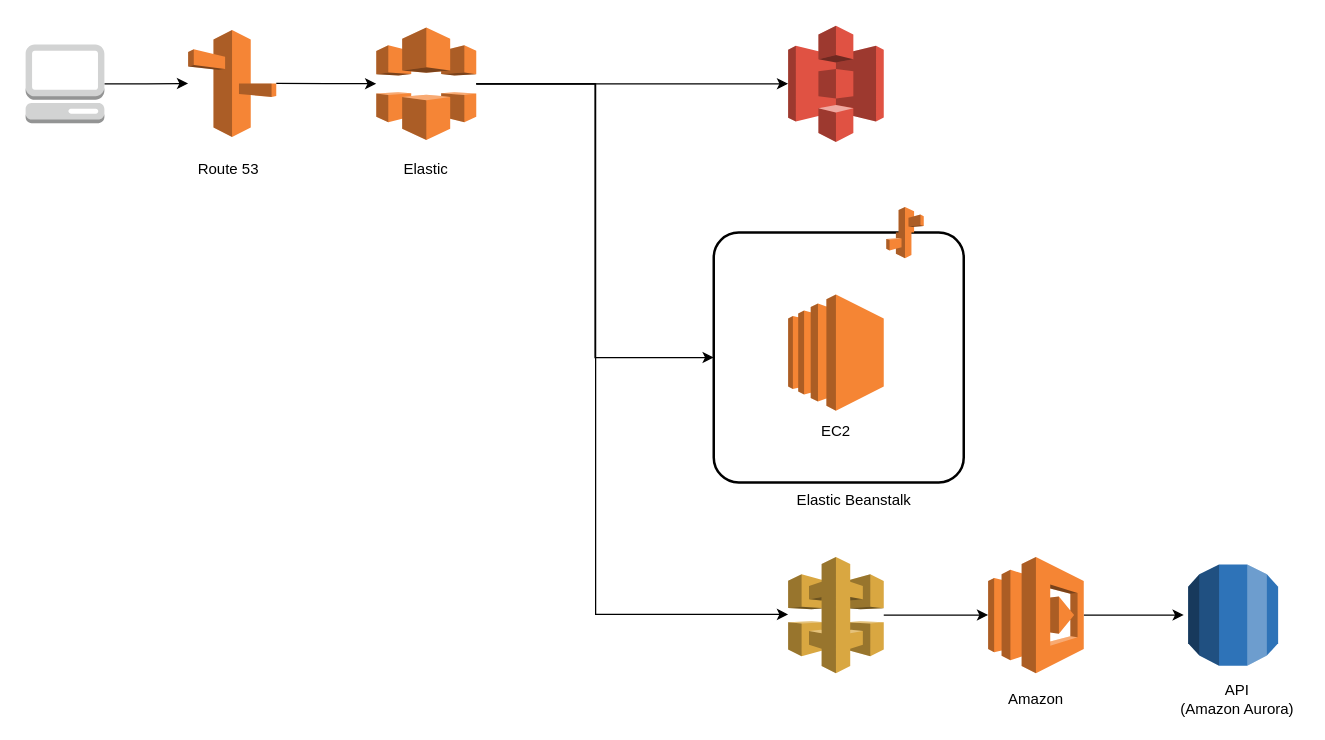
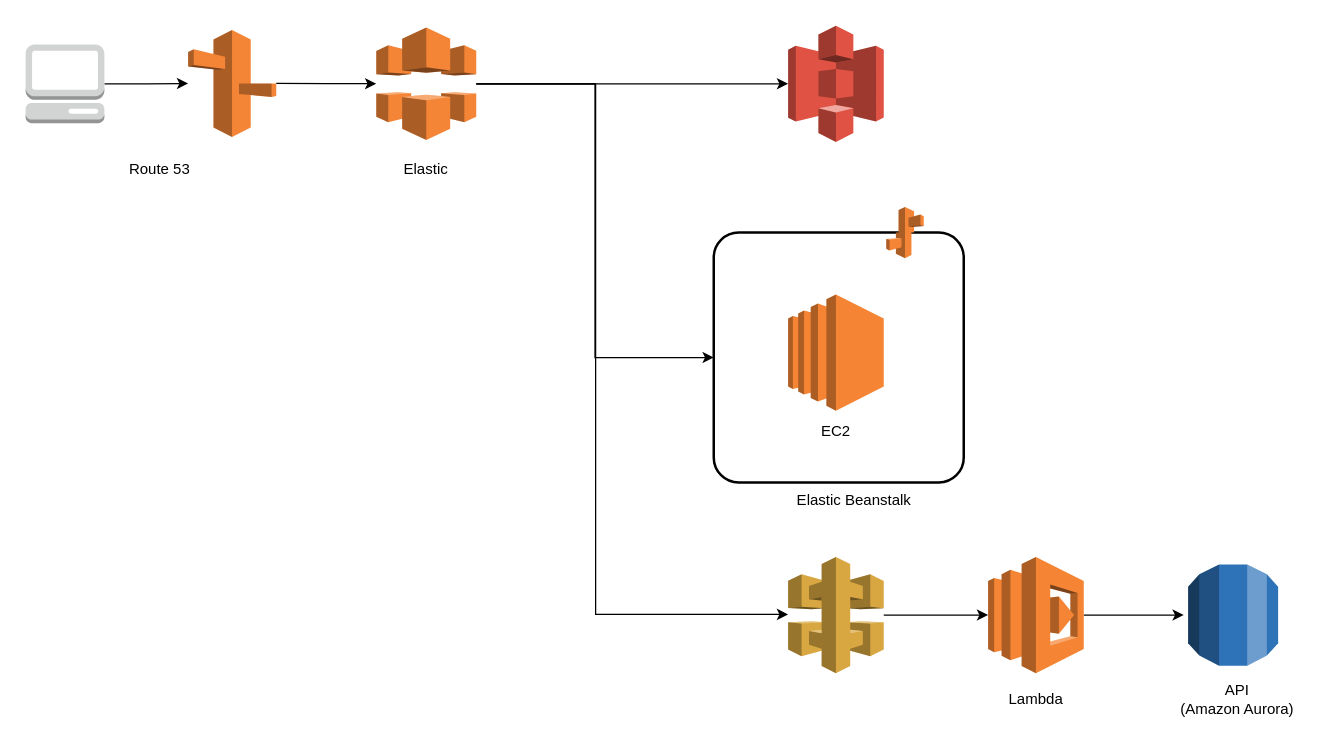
(229, 169) -> (160, 169)
(1036, 699) -> (1036, 699)
